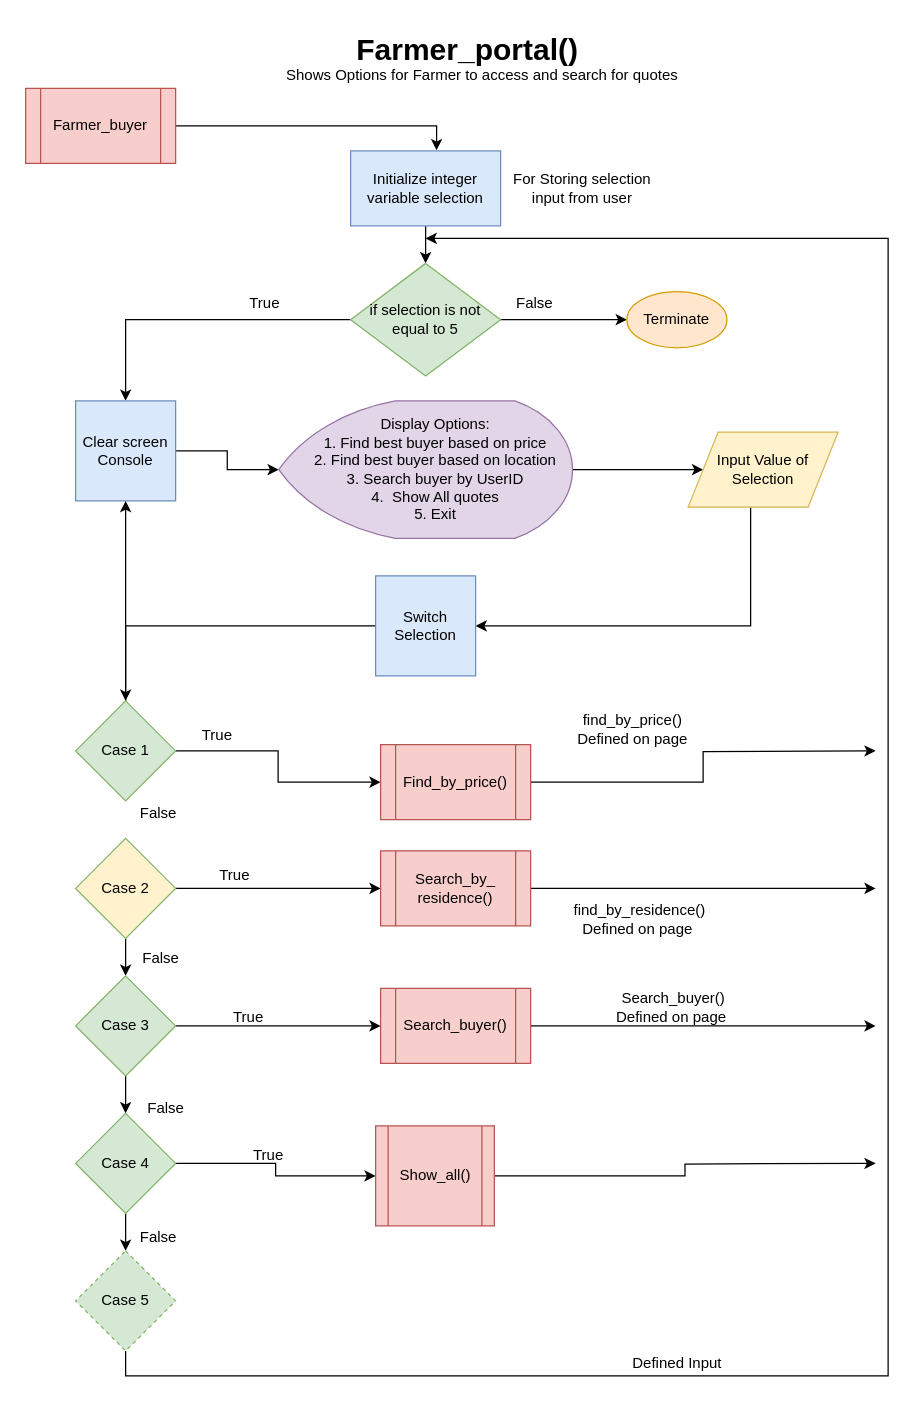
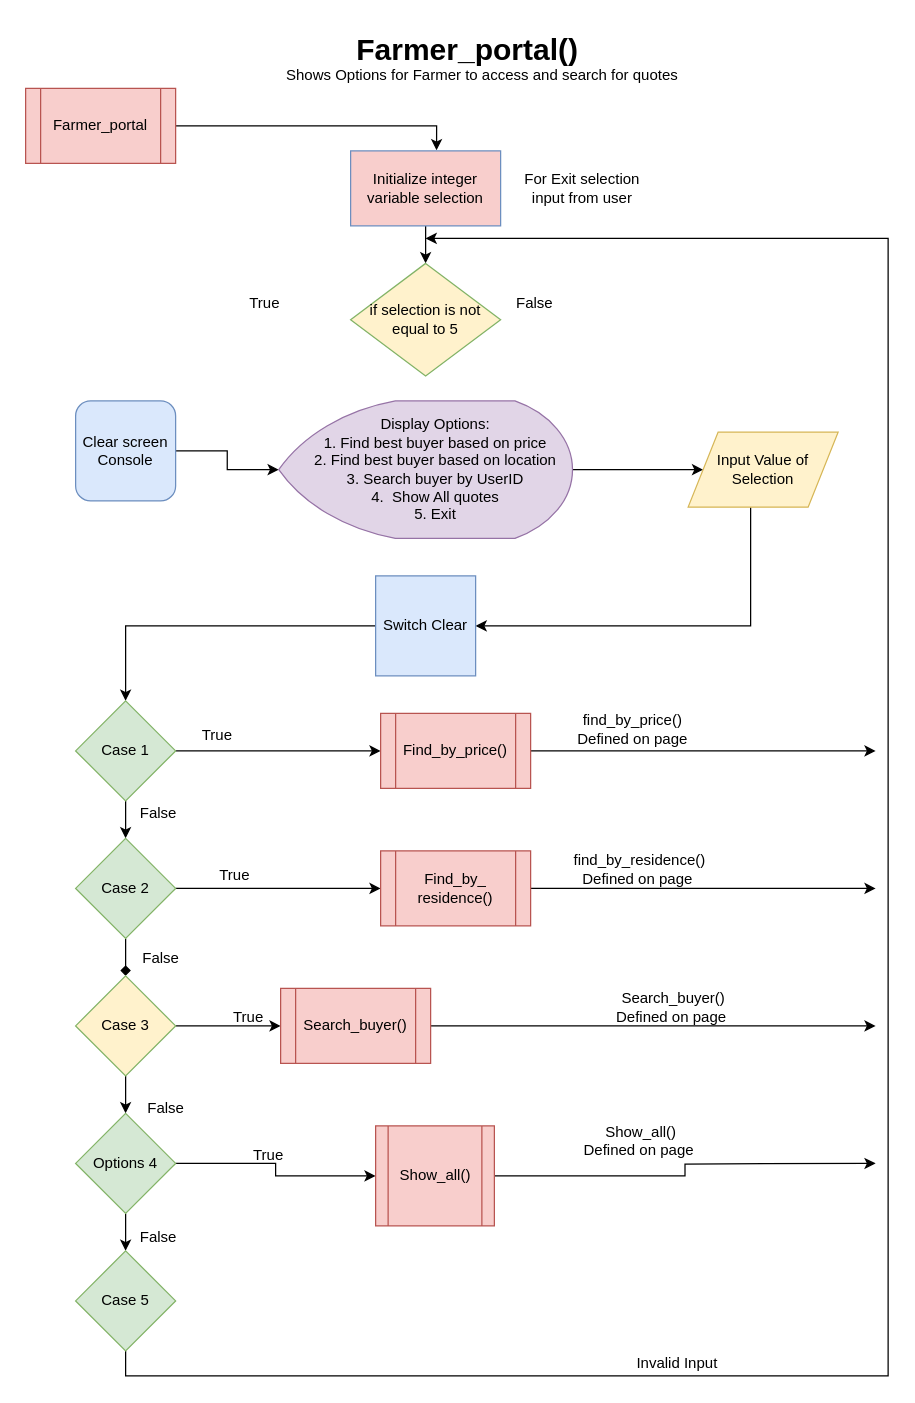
(101, 126) -> (101, 126)
(426, 188) -> (426, 188)
(583, 188) -> (583, 188)
(202, 319) -> none
(426, 319) -> (426, 319)
(560, 319) -> none
(677, 319) -> none
(126, 451) -> (126, 451)
(126, 566) -> (126, 824)
(426, 626) -> (426, 626)
(456, 782) -> (456, 751)
(126, 888) -> (126, 888)
(456, 888) -> (456, 888)
(639, 919) -> (639, 869)
(126, 966) -> (126, 965)
(126, 1026) -> (126, 1026)
(456, 1026) -> (356, 1026)
none -> (641, 1141)
(126, 1163) -> (126, 1163)
(126, 1301) -> (126, 1301)
(678, 1363) -> (678, 1363)
